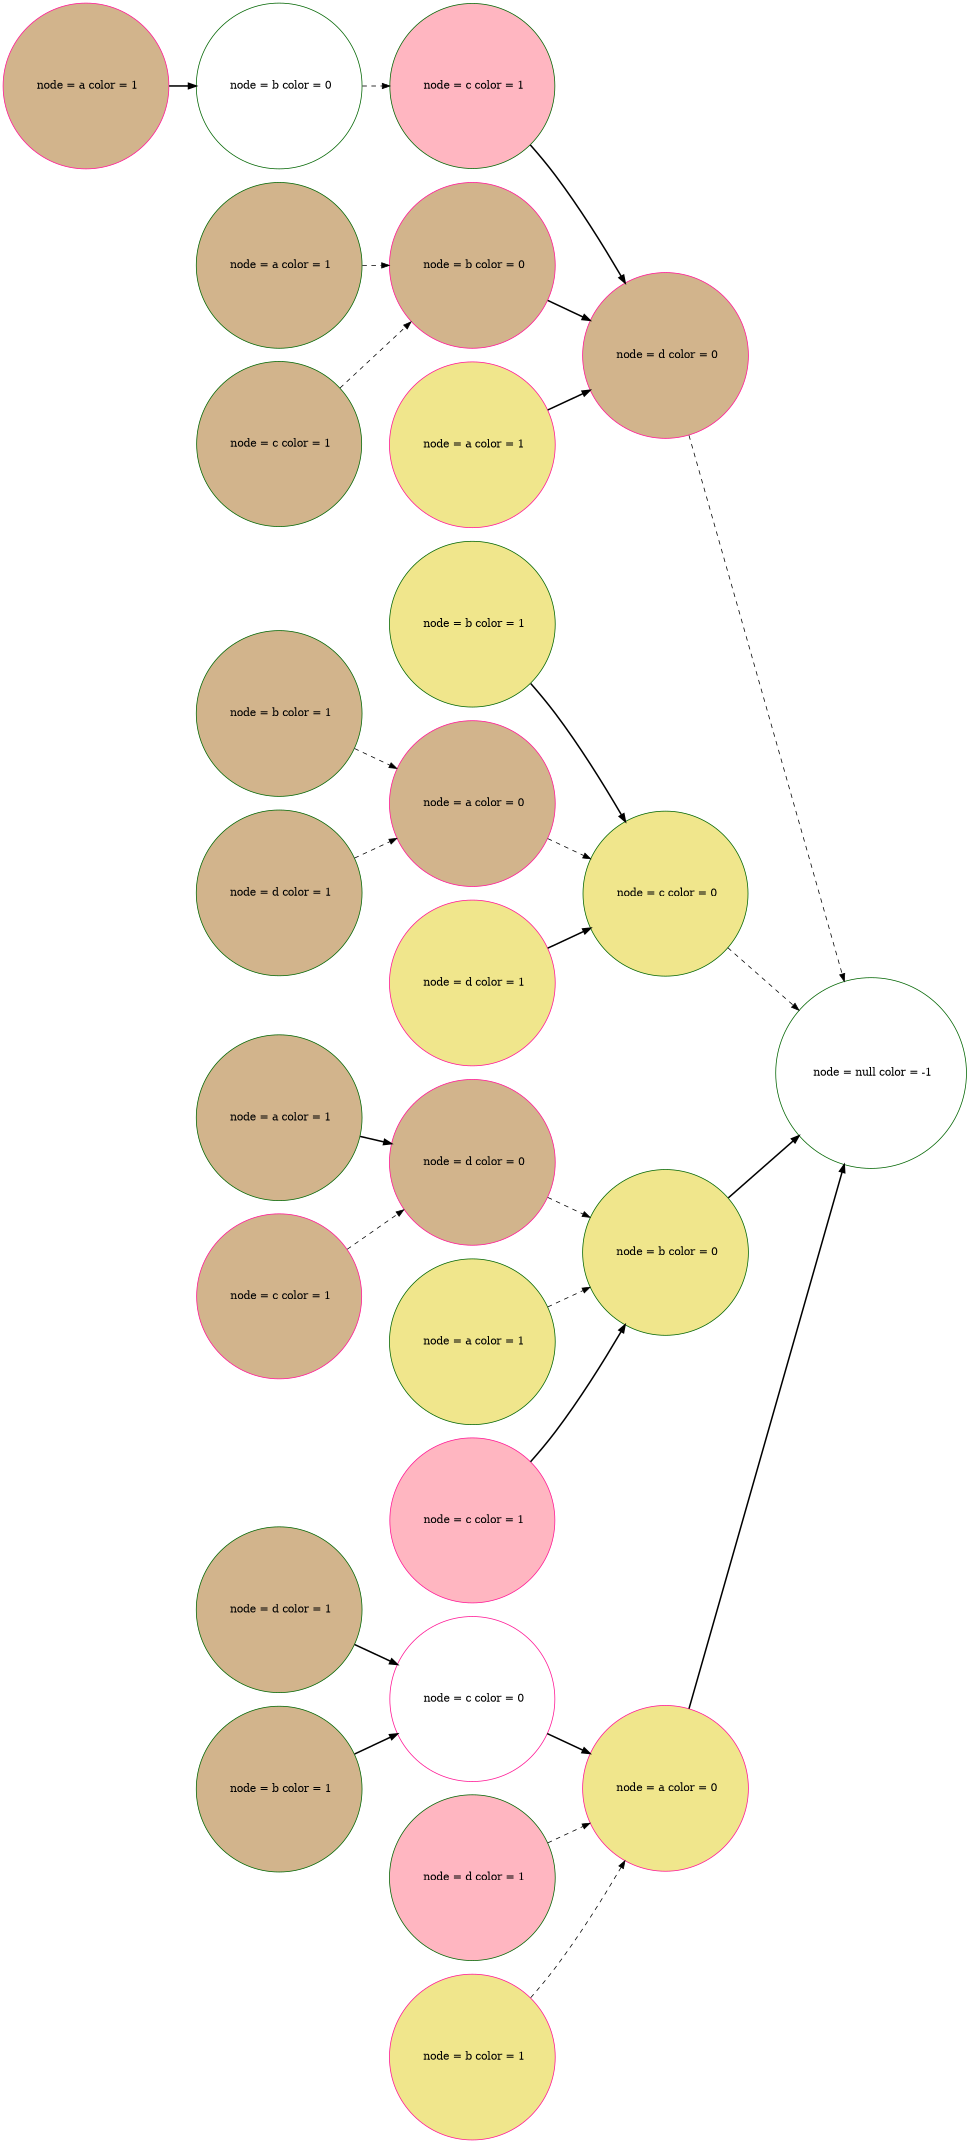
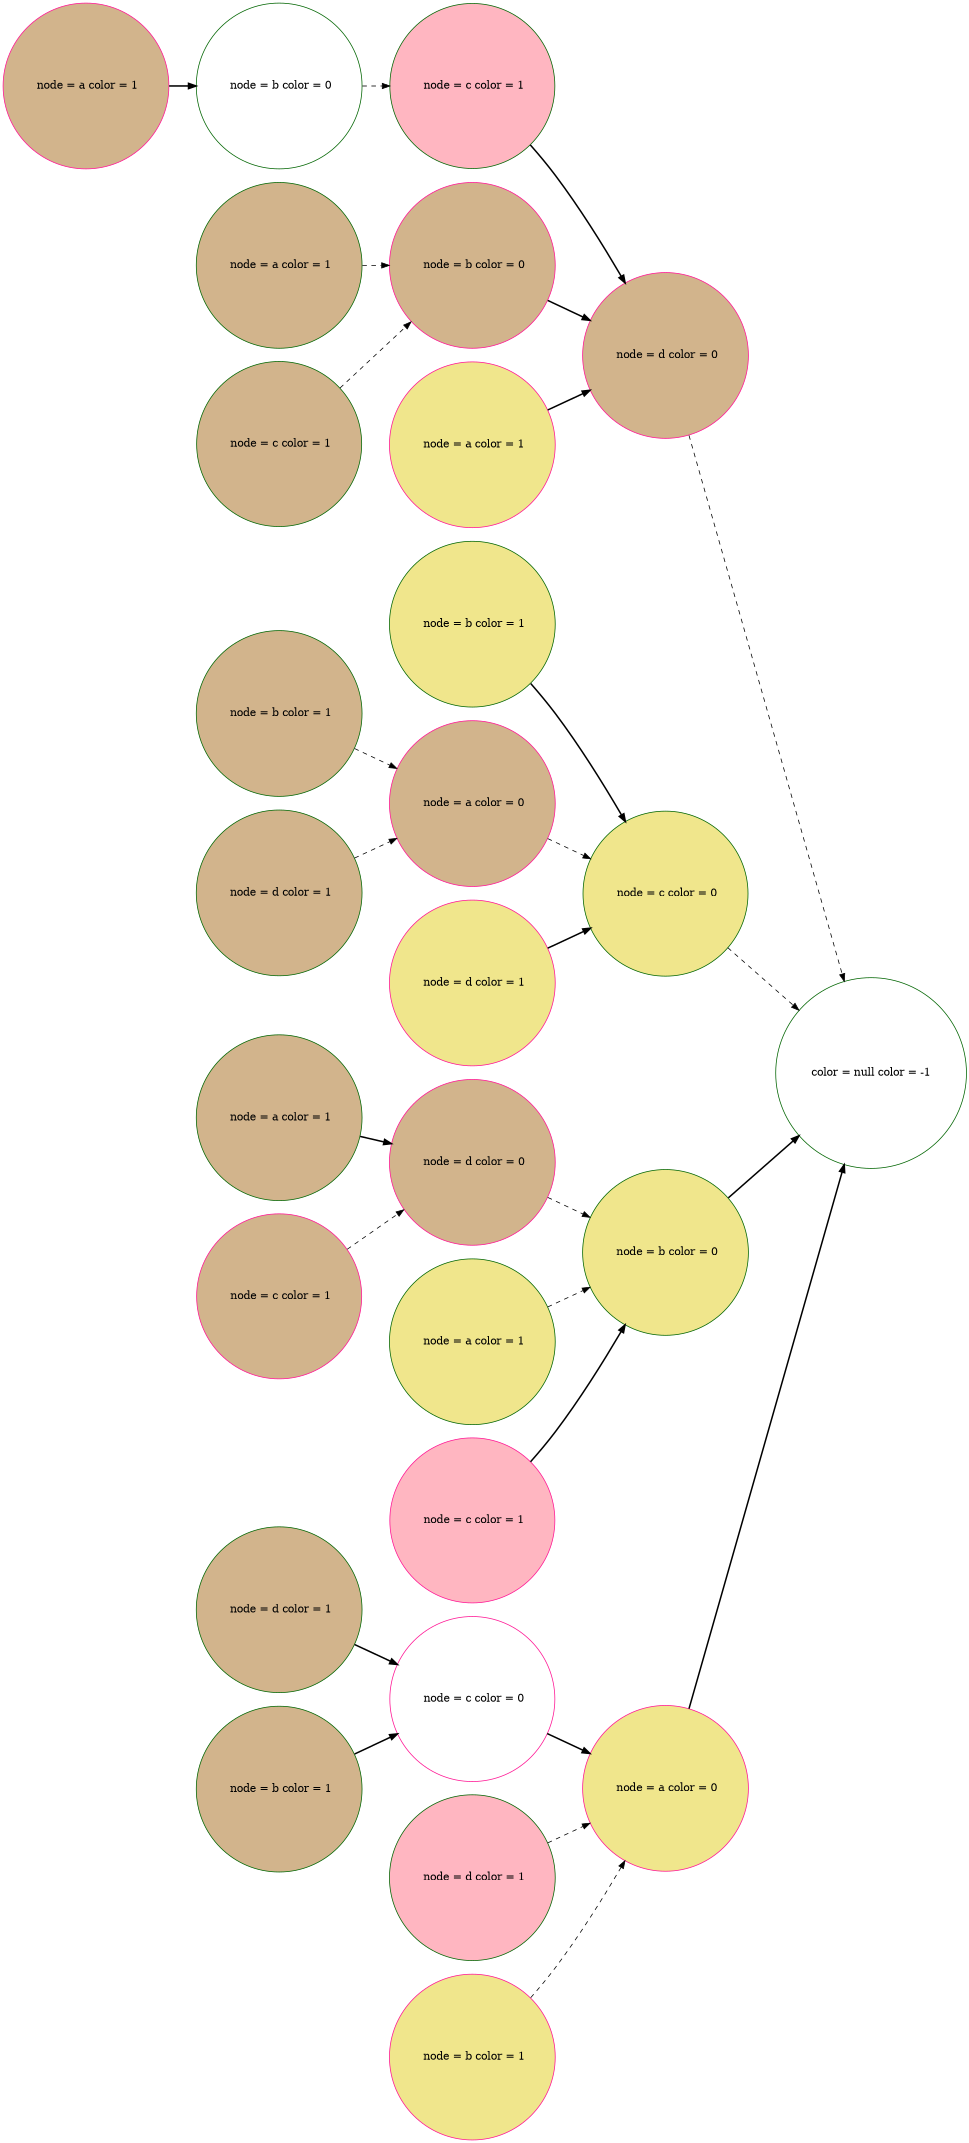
(871, 1073) -> (871, 1073)
